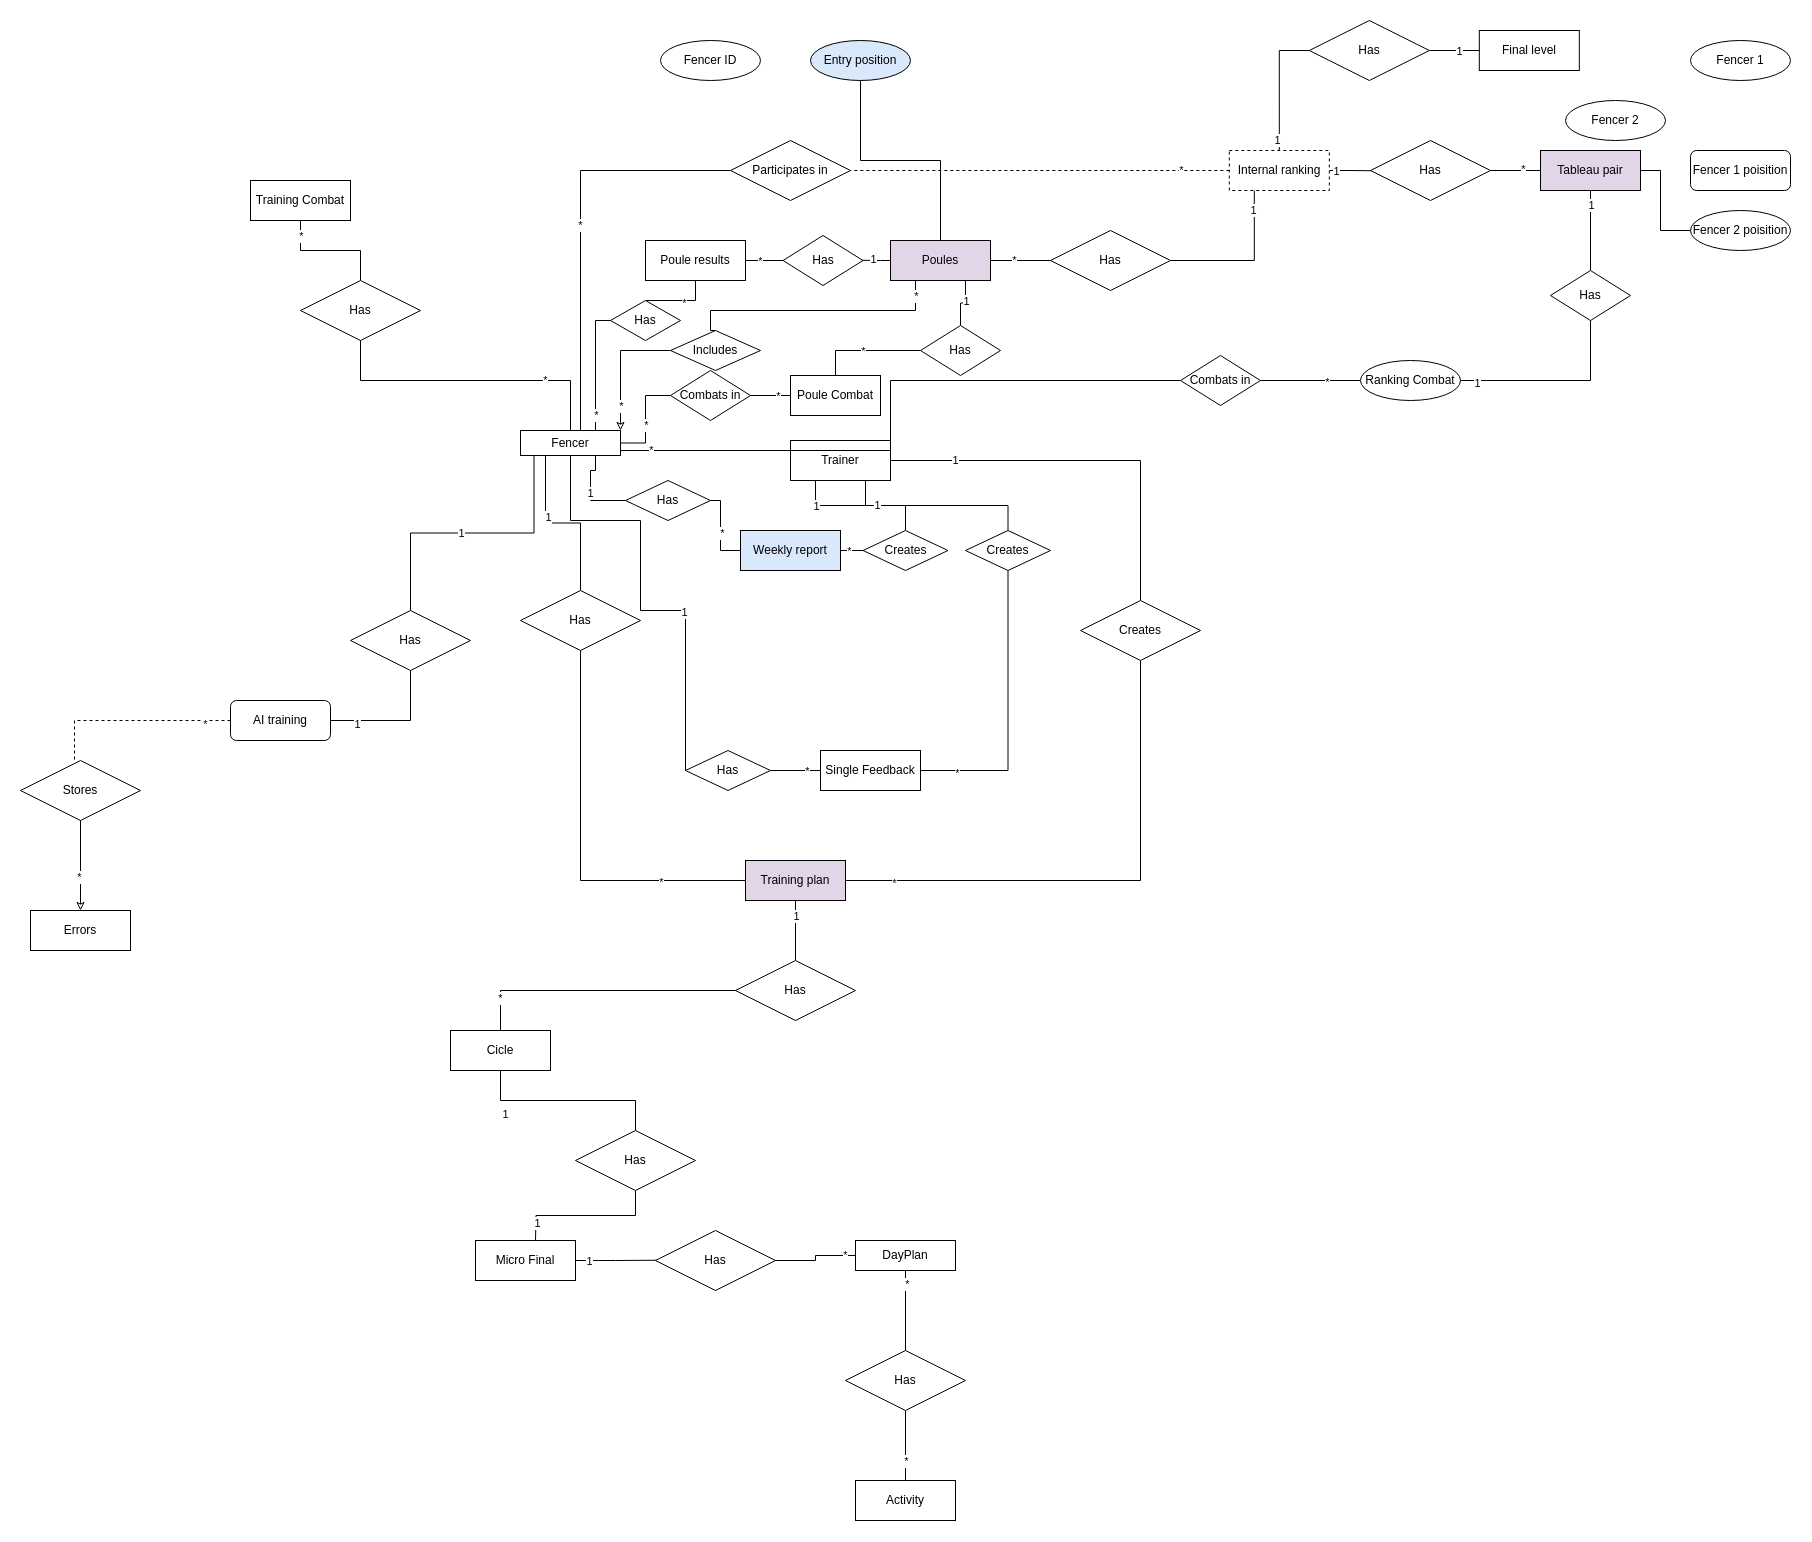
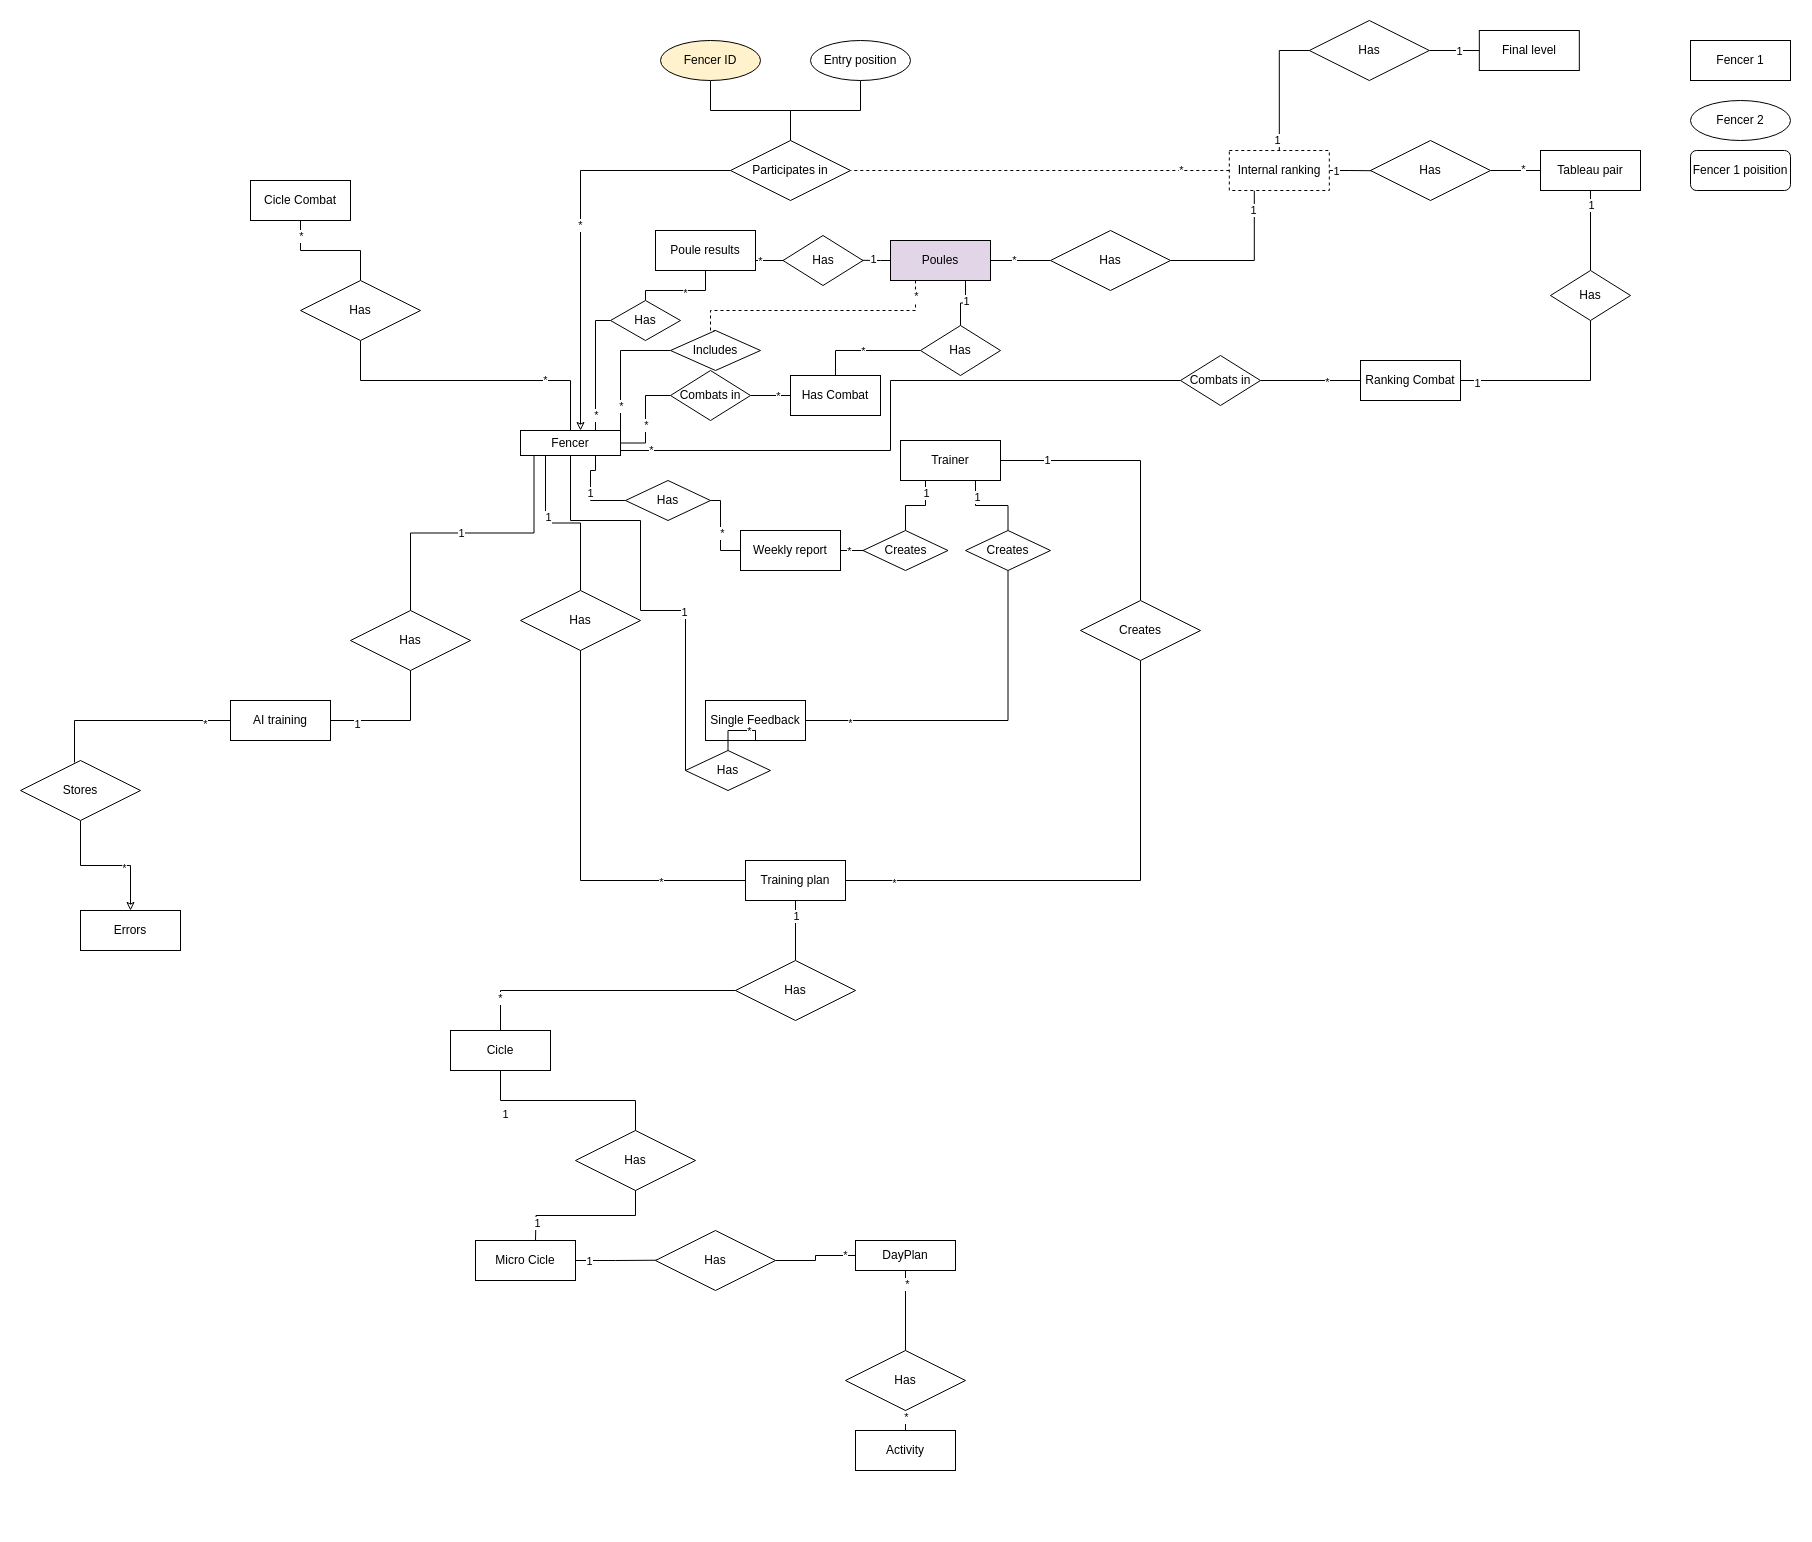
(711, 61) -> (711, 61)
(861, 61) -> (861, 61)
(1741, 61) -> (1741, 61)
none -> (735, 111)
(1616, 121) -> (1741, 121)
(914, 161) -> (828, 111)
(1591, 171) -> (1591, 171)
(301, 201) -> (301, 201)
(1661, 206) -> none
(1741, 231) -> none
(696, 261) -> (706, 251)
(806, 311) -> (806, 311)
(1411, 381) -> (1411, 381)
(836, 396) -> (836, 396)
(621, 422) -> (621, 425)
(581, 425) -> (581, 422)
(841, 461) -> (951, 461)
(791, 551) -> (791, 551)
(132, 721) -> (132, 721)
(281, 721) -> (281, 721)
(871, 771) -> (756, 721)
(796, 881) -> (796, 881)
(81, 931) -> (131, 931)
(526, 1261) -> (526, 1261)
(906, 1501) -> (906, 1451)
